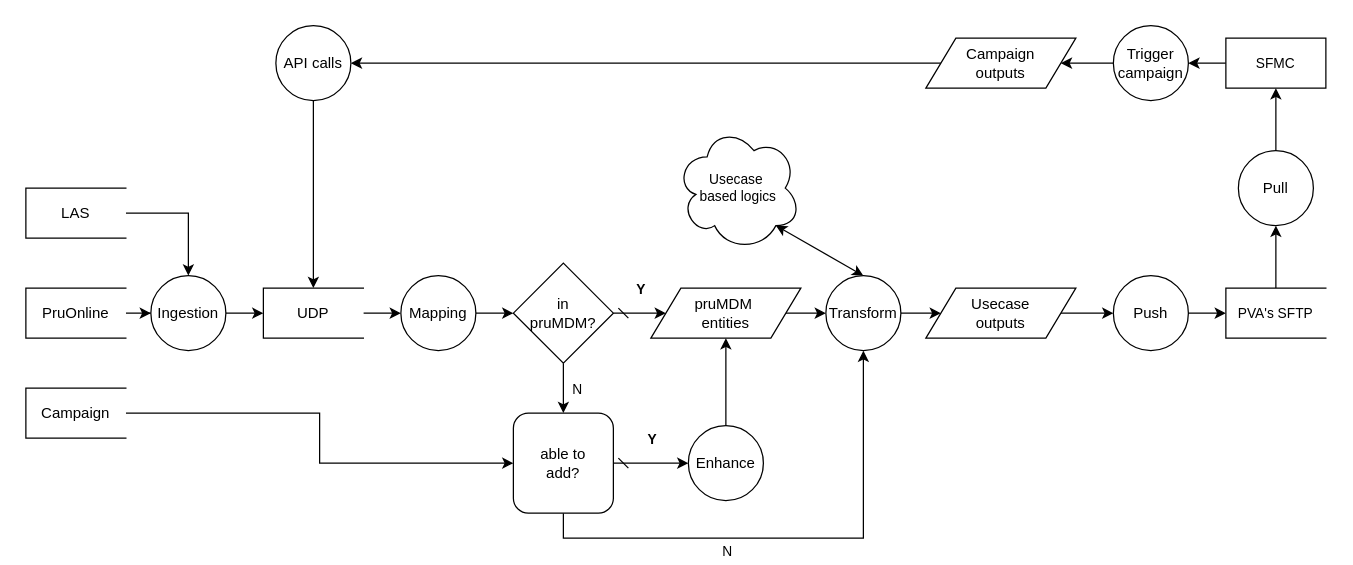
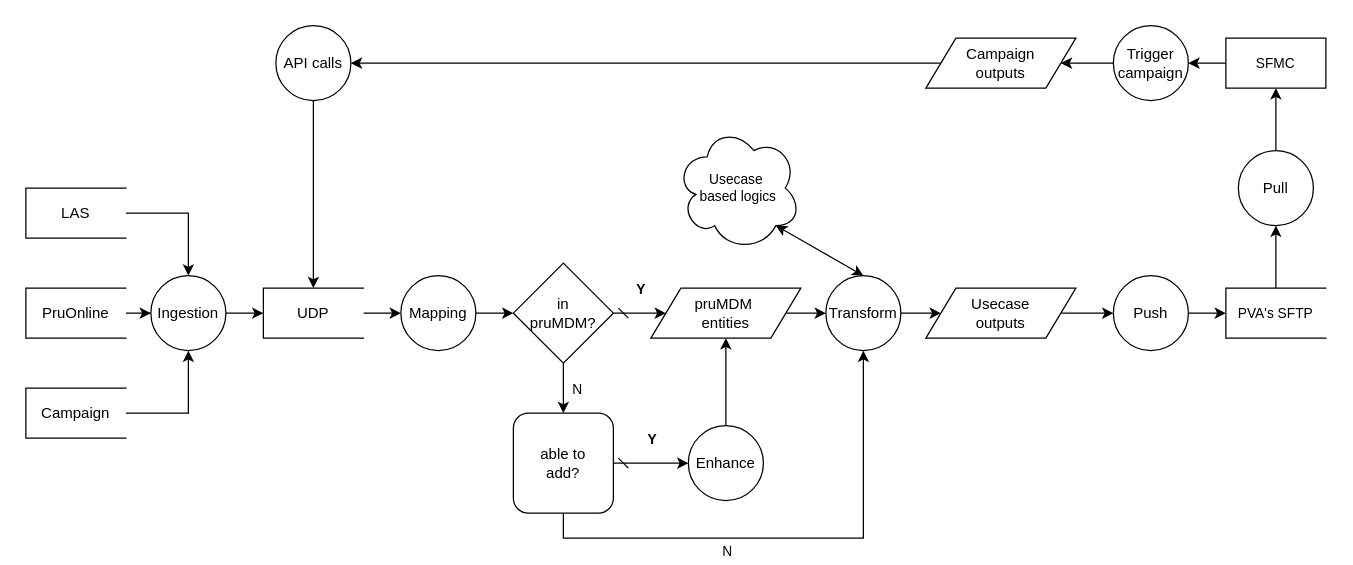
(320, 463) -> (188, 387)
